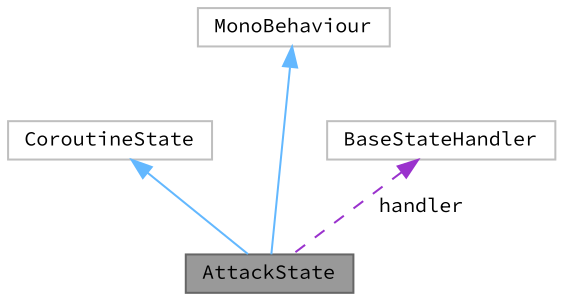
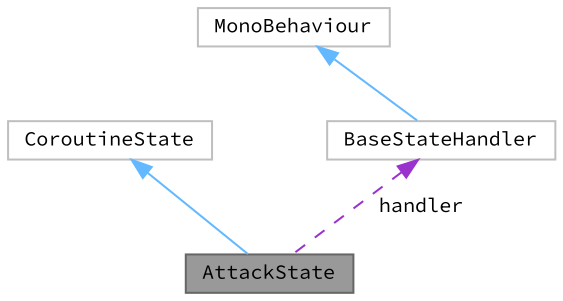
(281, 161) -> (376, 90)
